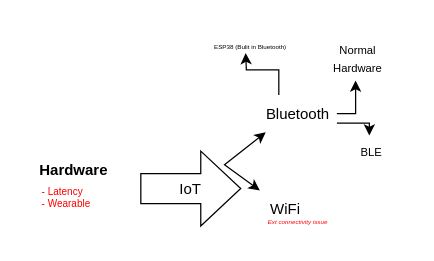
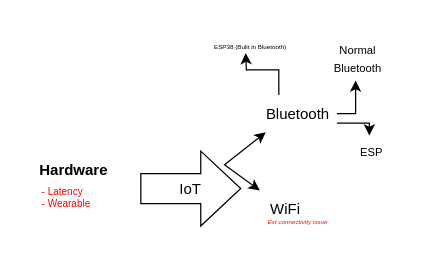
(358, 58) -> (358, 58)
(372, 152) -> (372, 152)
